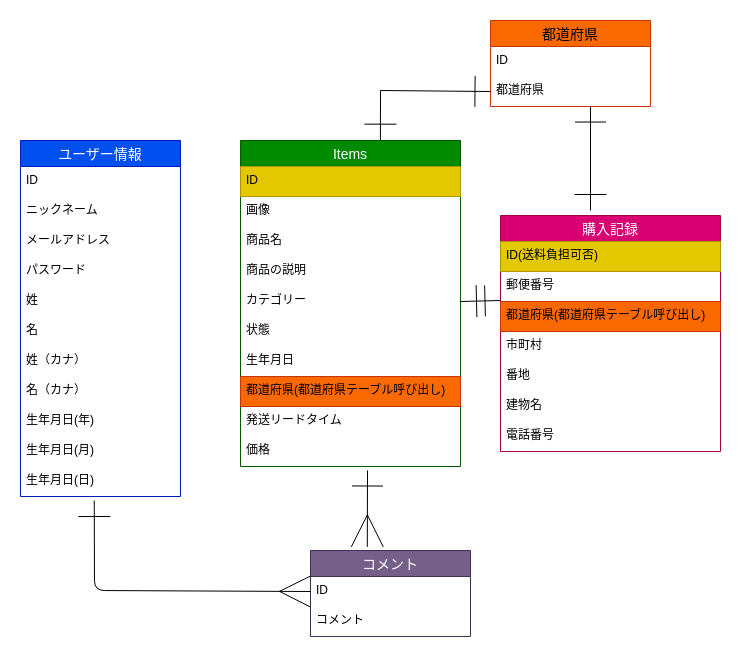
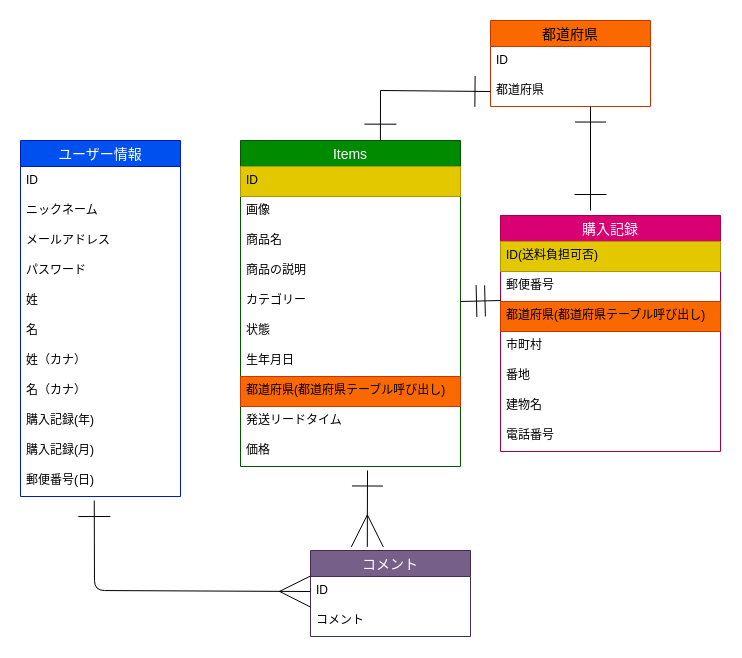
(63, 420) -> (63, 420)
(63, 450) -> (63, 450)
(63, 480) -> (63, 480)
